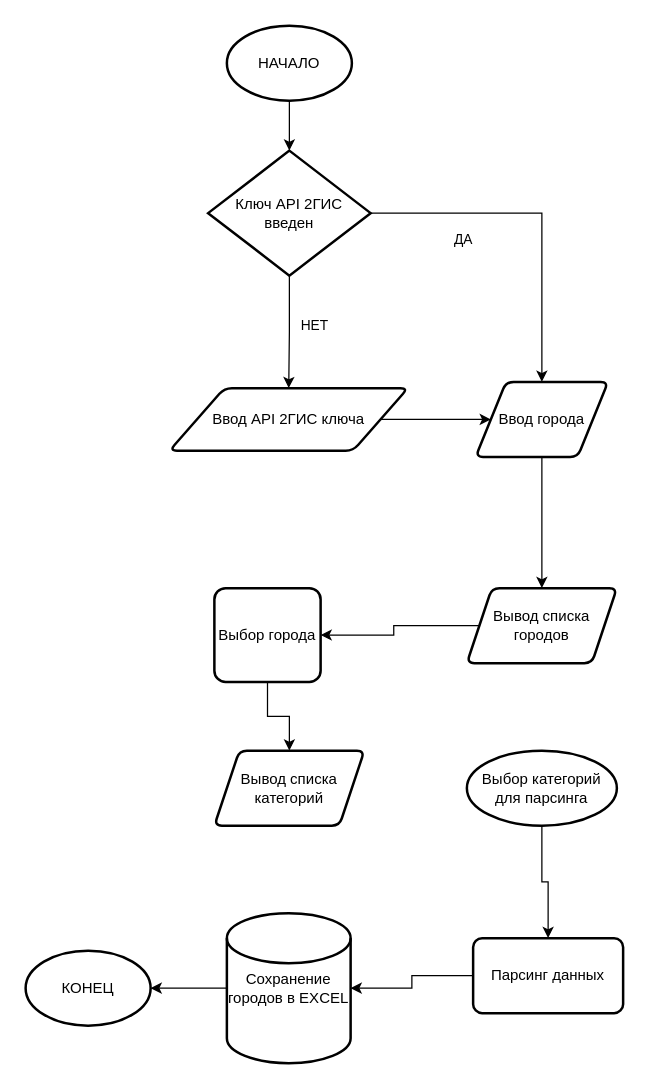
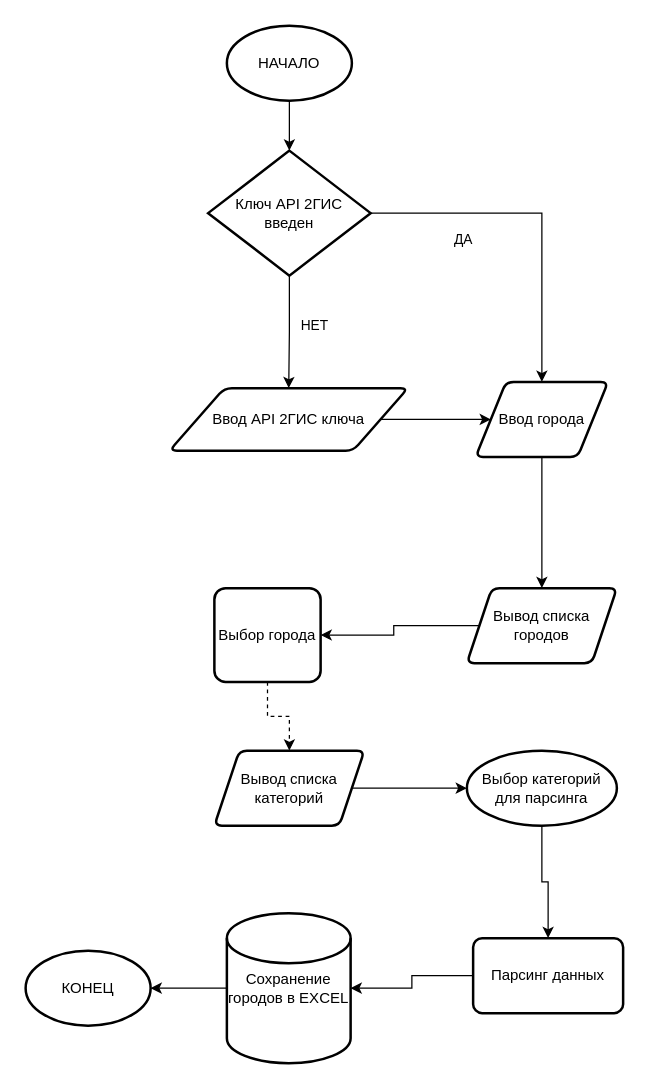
(275, 716) -> (275, 716)
none -> (405, 788)
